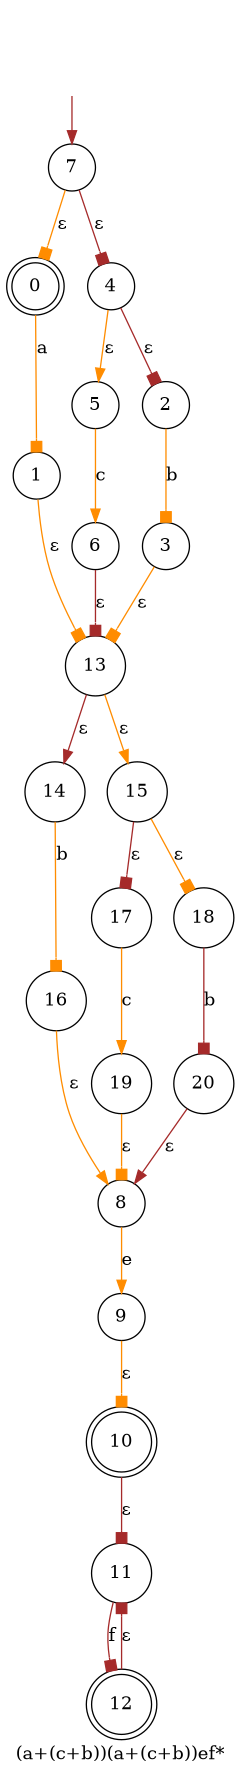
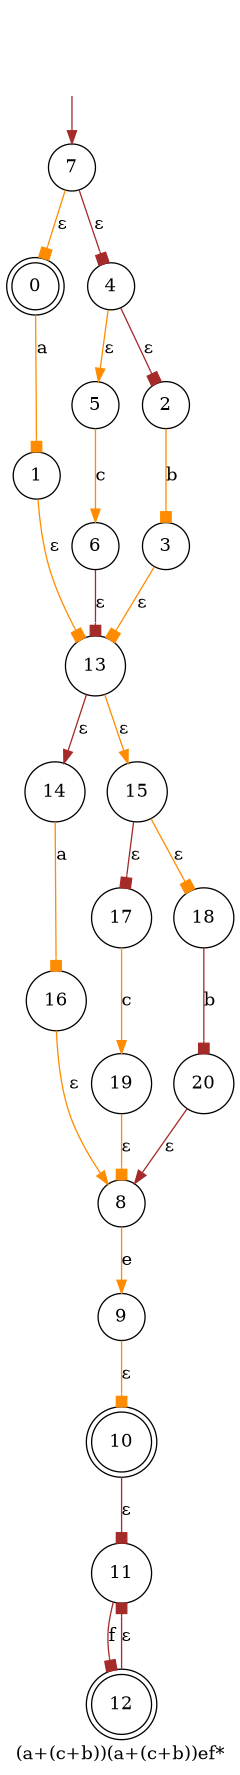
(63, 855) -> (62, 855)
